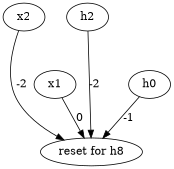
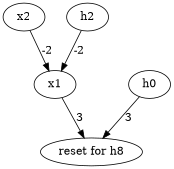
(89, 81) -> (73, 47)
(14, 92) -> (38, 47)
(80, 118) -> (80, 118)
(129, 118) -> (129, 118)
